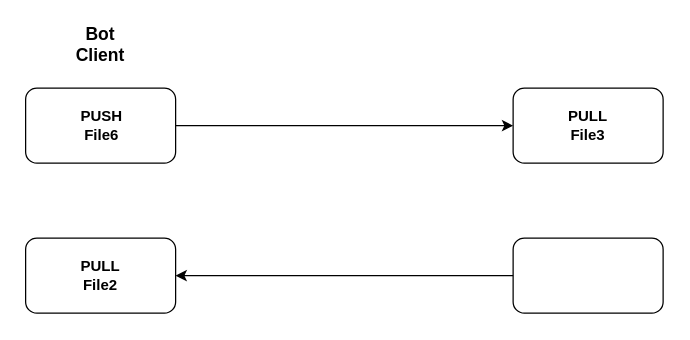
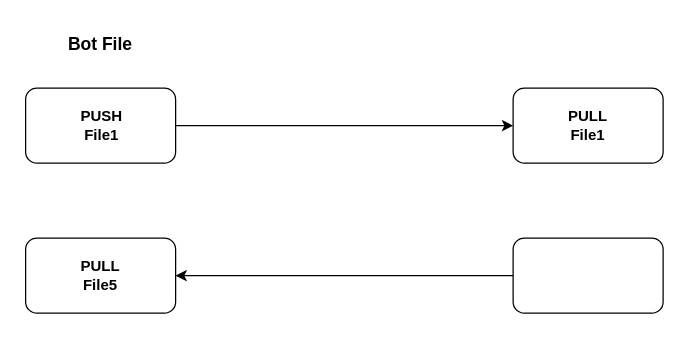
(101, 44) -> (101, 44)
(102, 126) -> (102, 126)
(588, 126) -> (588, 126)
(101, 276) -> (101, 276)
